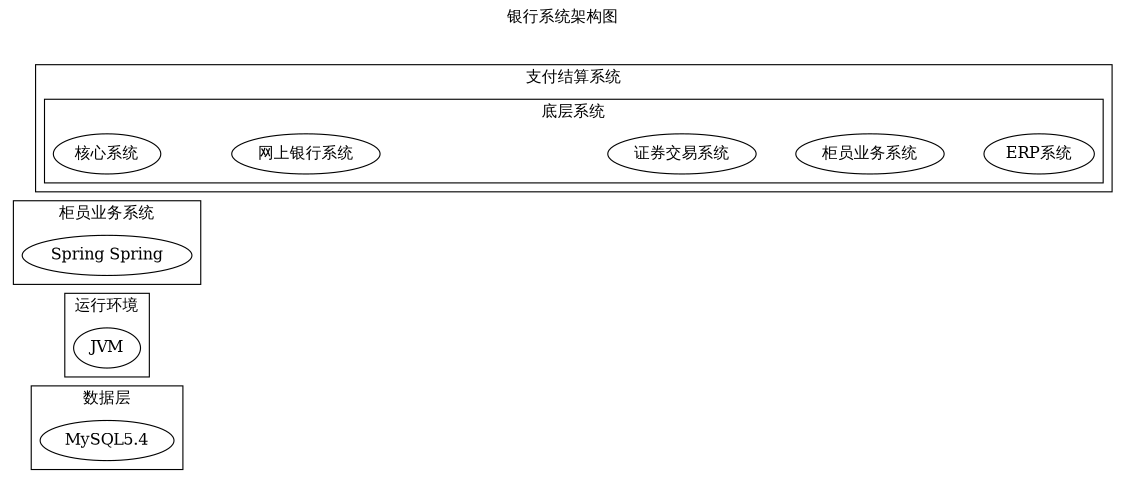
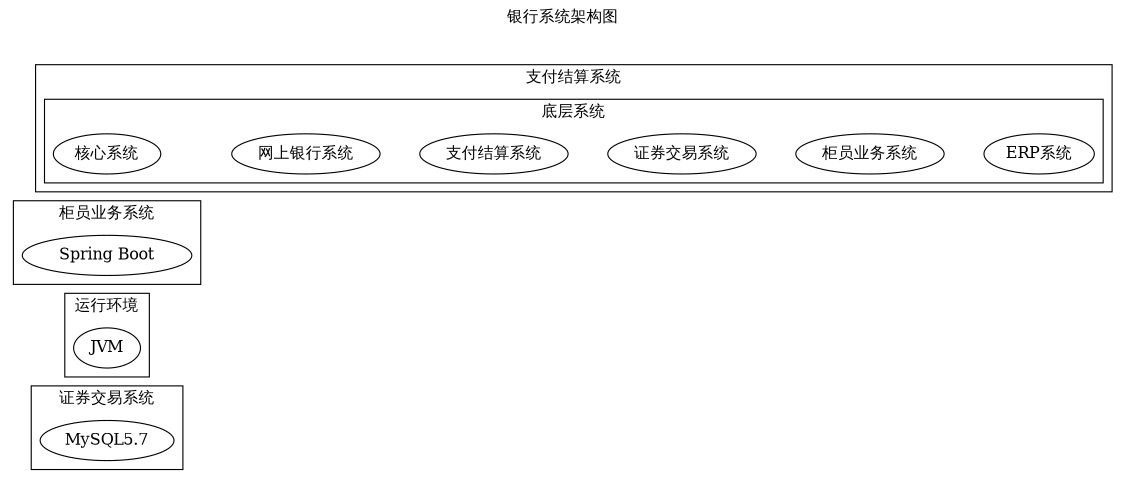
none -> (494, 154)
(107, 255) -> (107, 255)
(107, 399) -> (107, 399)
(107, 441) -> (107, 441)
